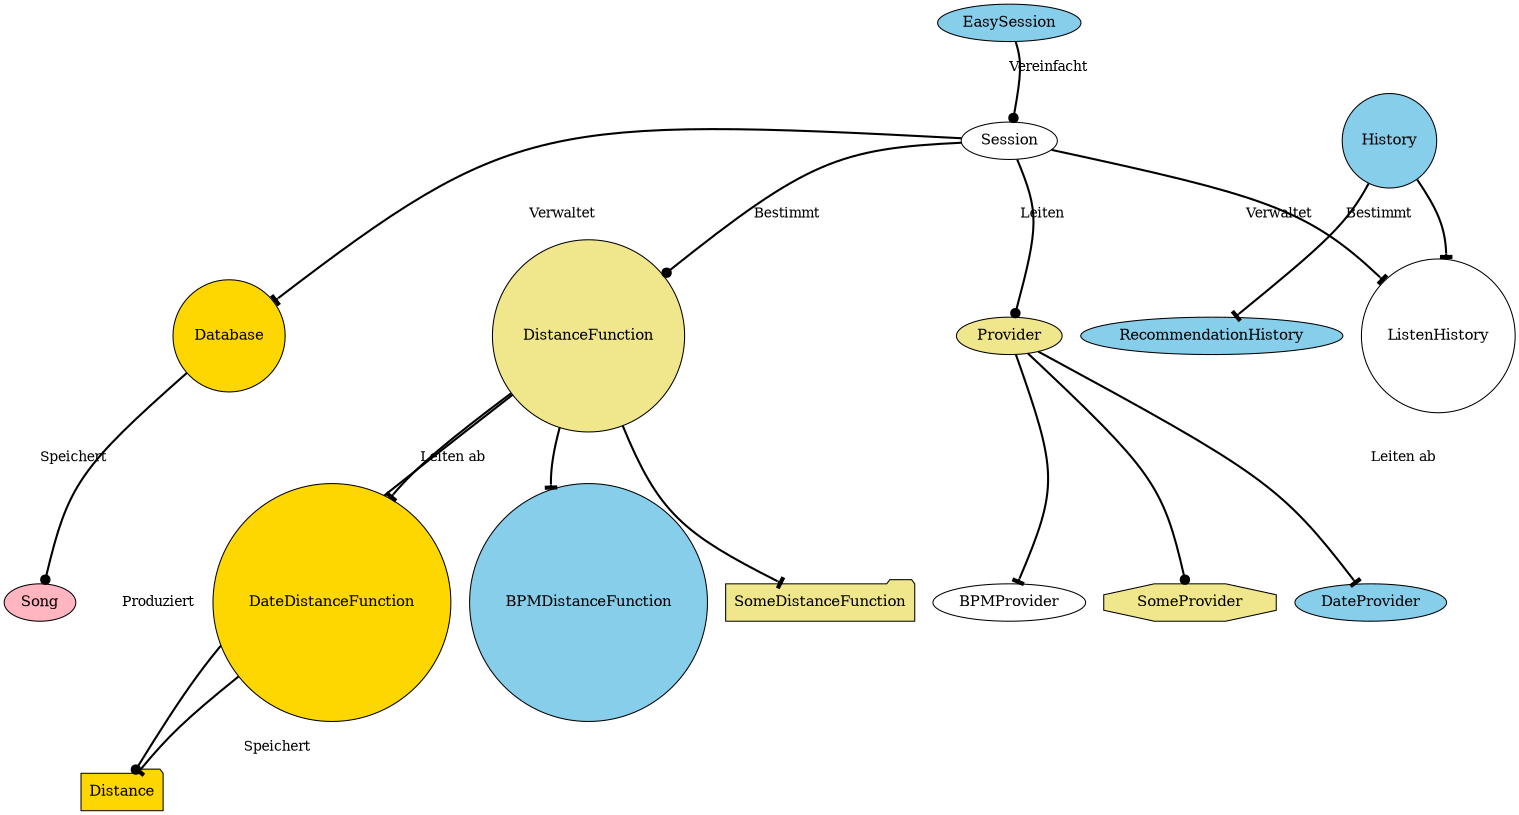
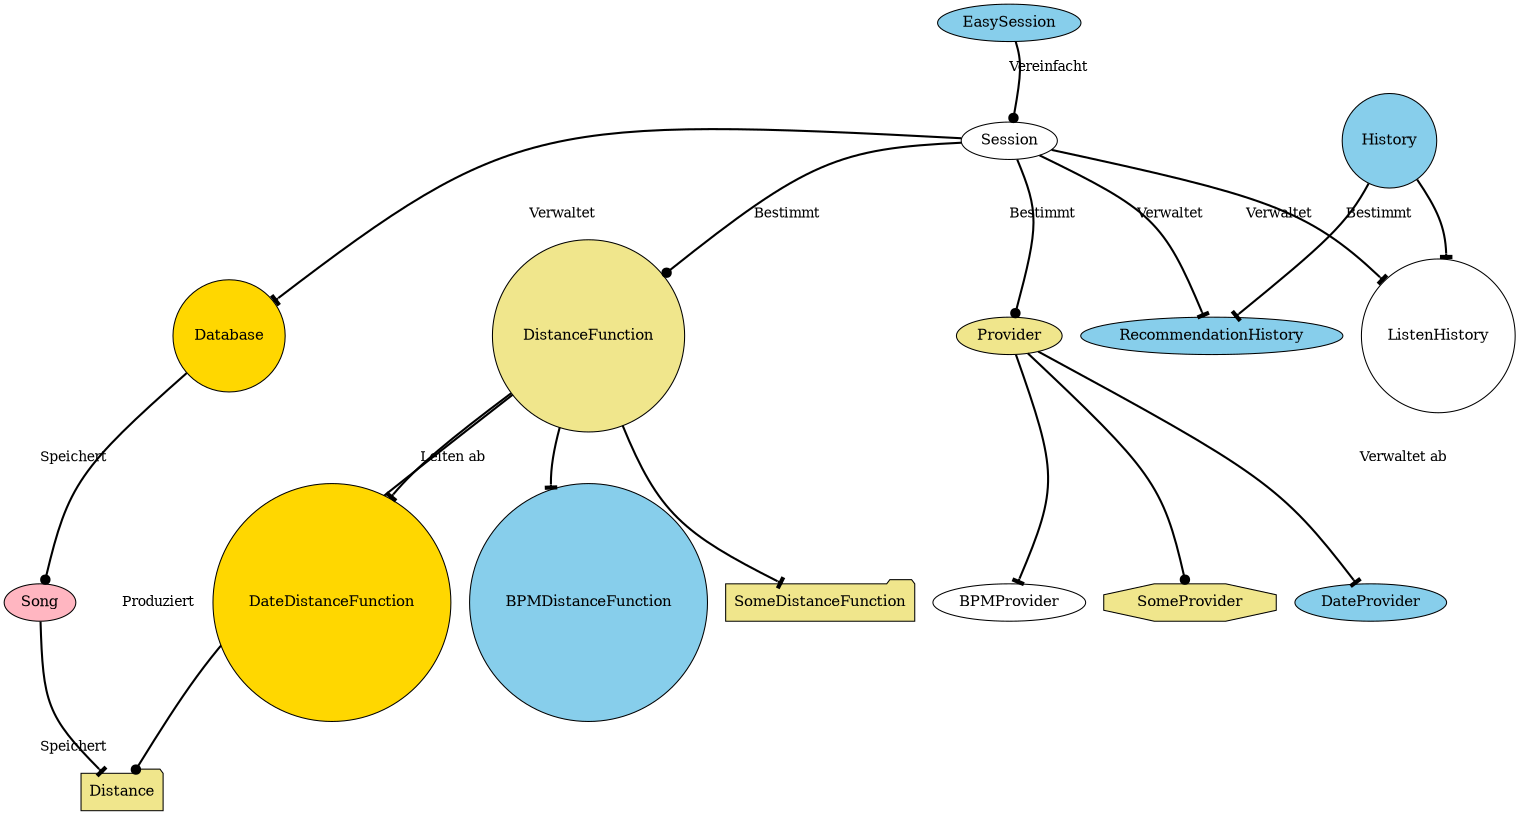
(1043, 214) -> (1043, 214)
none -> (1141, 214)
(1404, 458) -> (1404, 458)
(187, 720) -> (50, 703)
(122, 792) -> (122, 792)
